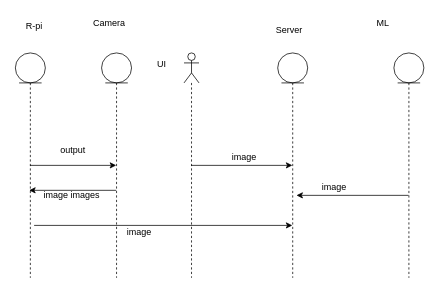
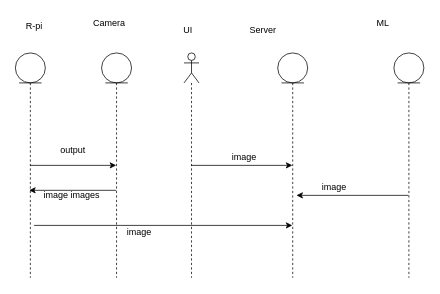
(289, 30) -> (263, 30)
(162, 64) -> (188, 30)
